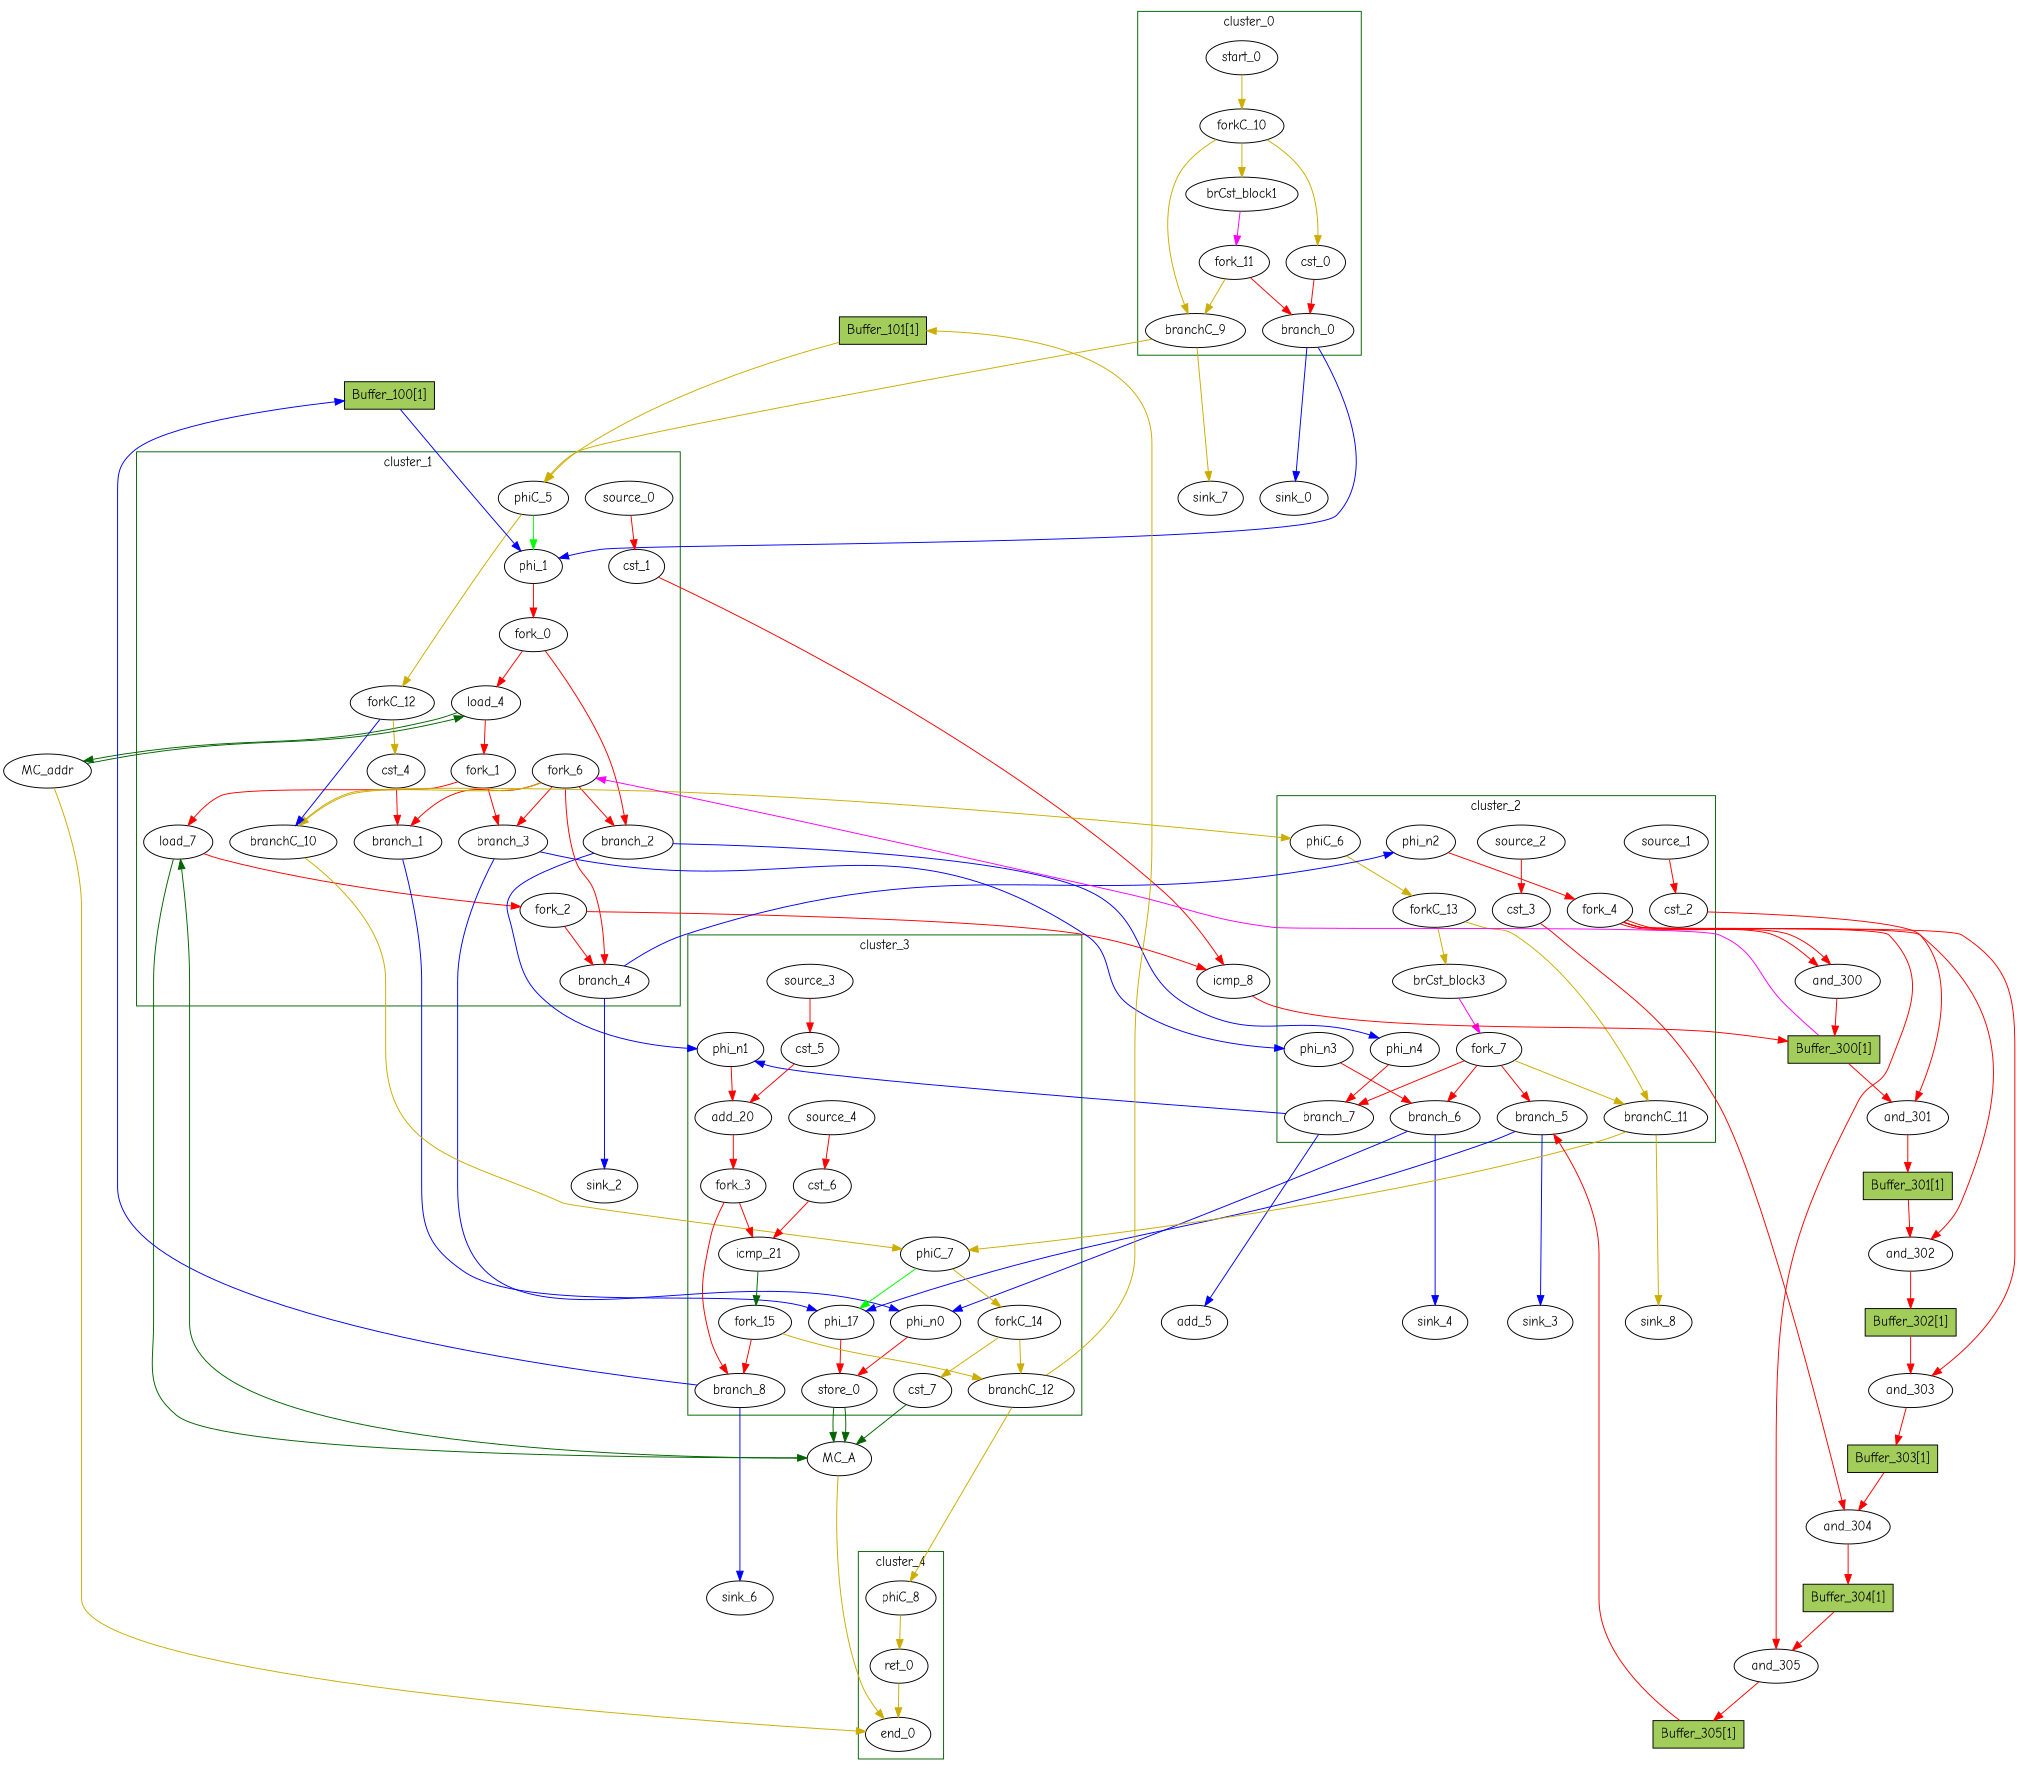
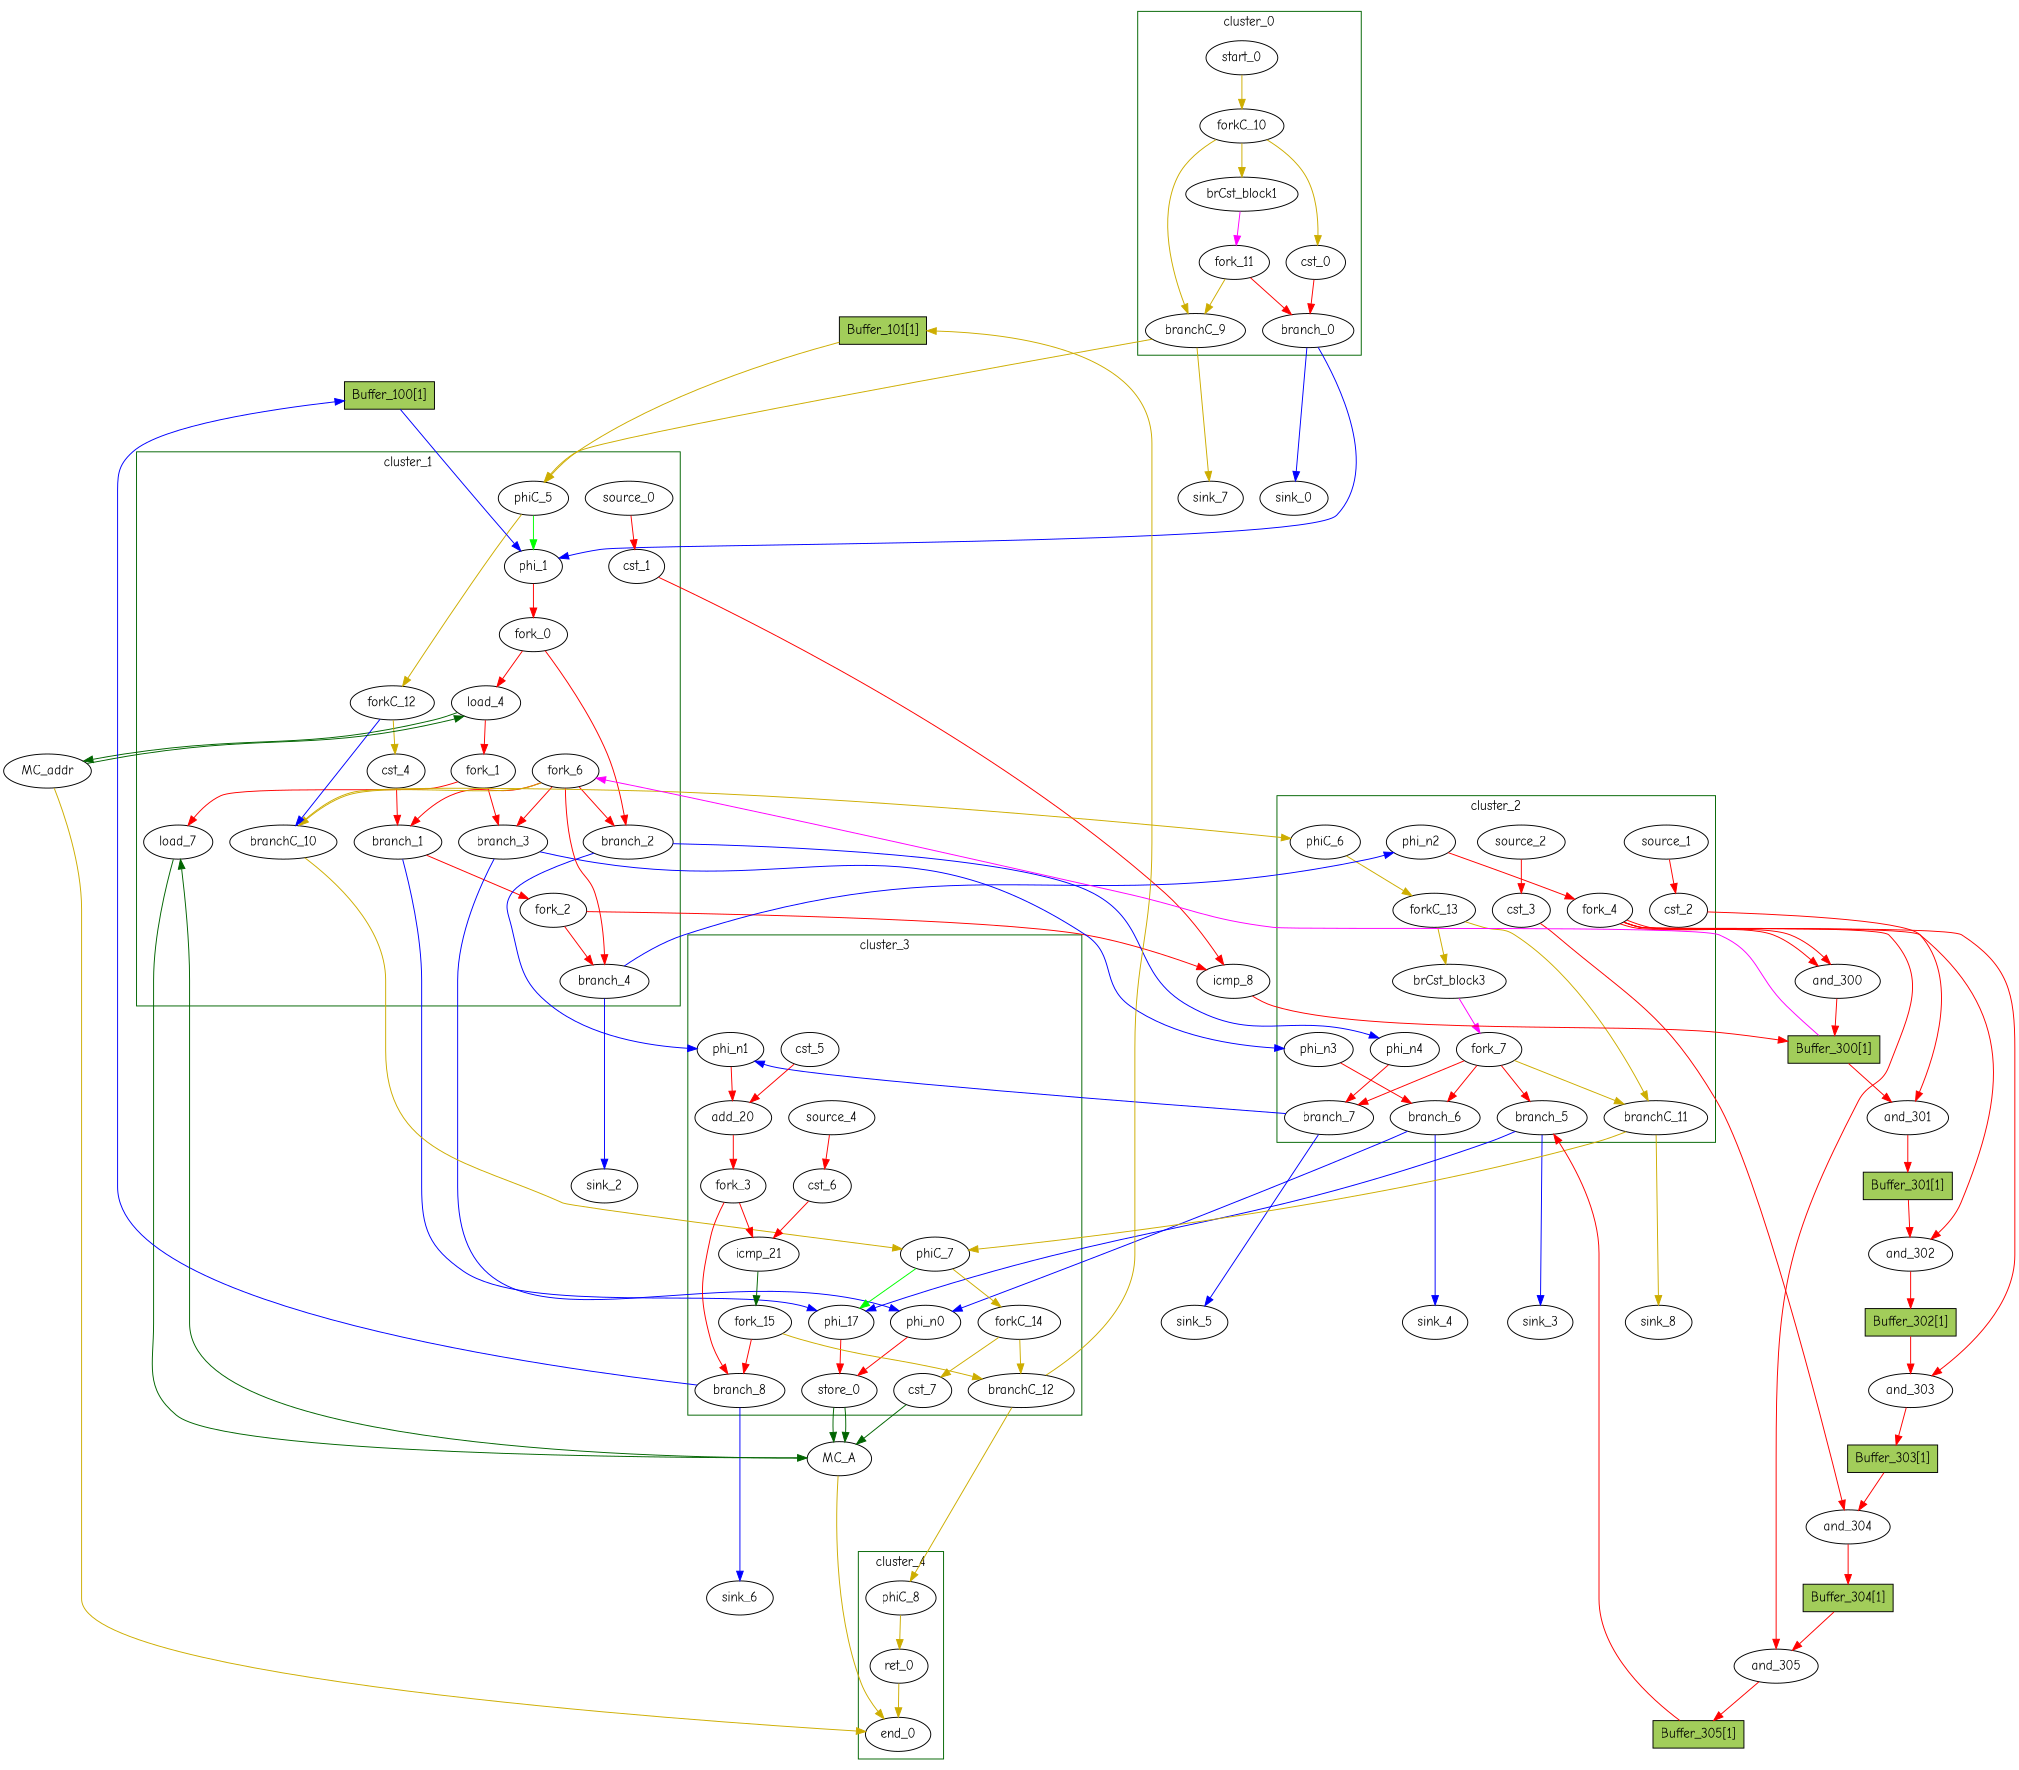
(356, 886) -> (473, 875)
(810, 981) -> none
(1195, 1322) -> (1195, 1322)
